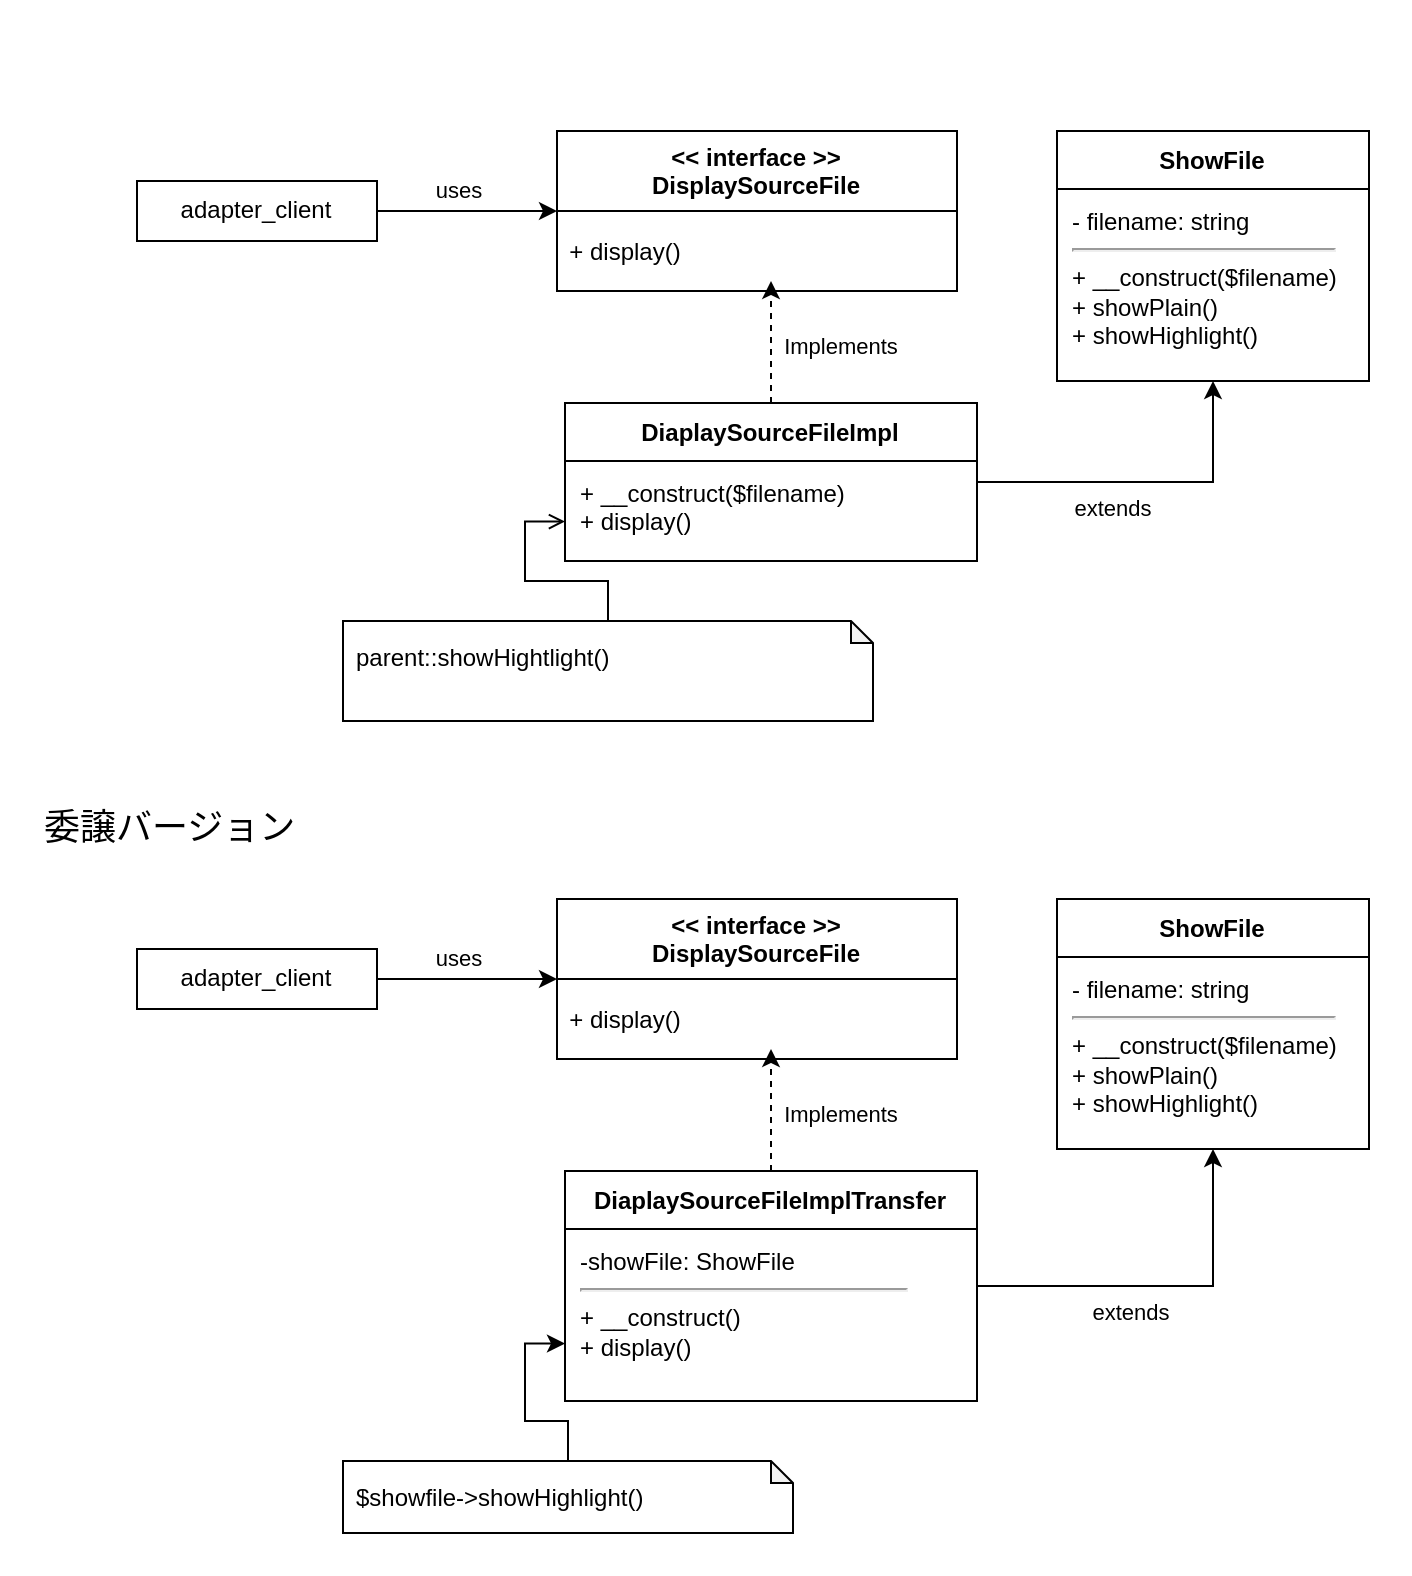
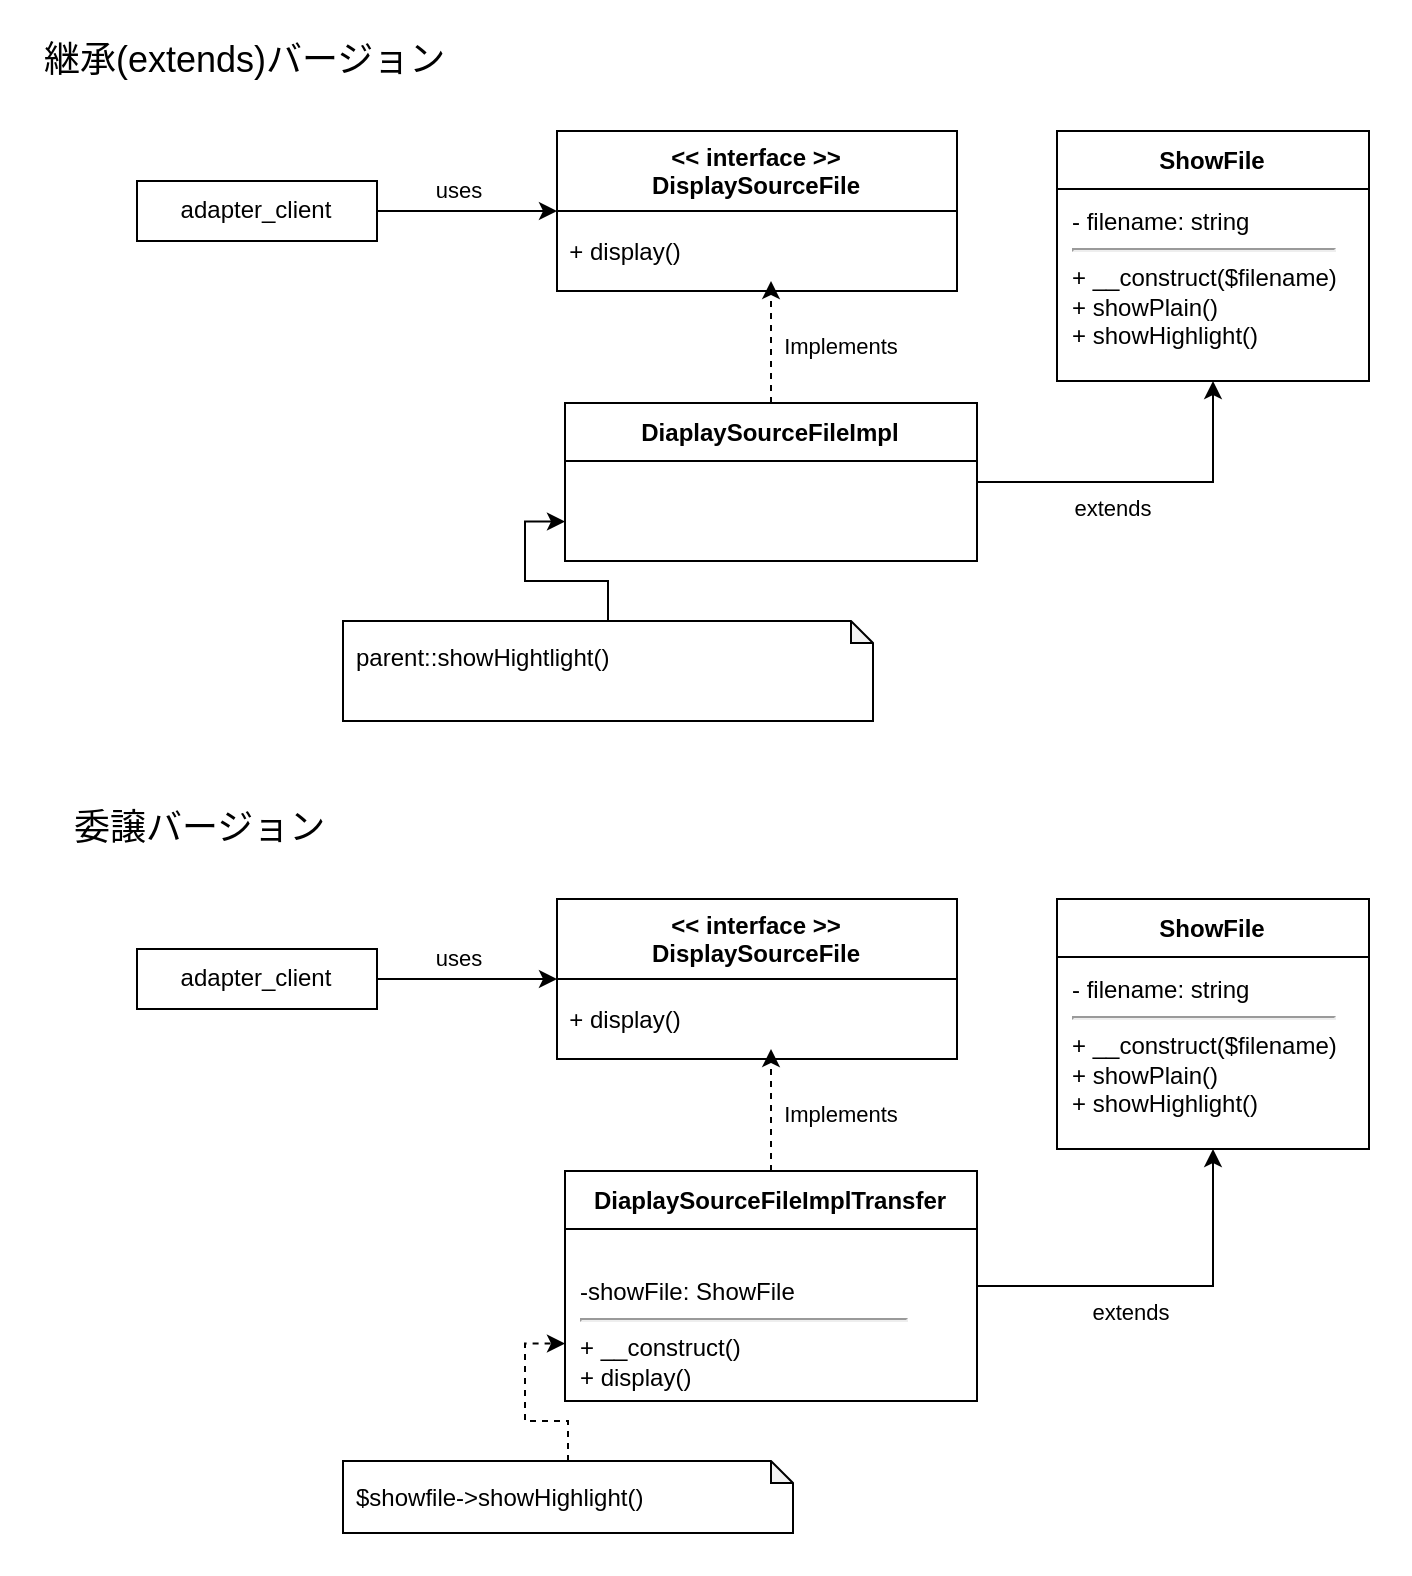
none -> (259, 61)
(727, 496) -> none
(553, 522) -> (550, 522)
(259, 829) -> (289, 829)
(757, 1294) -> (757, 1324)
(525, 1411) -> (525, 1411)
